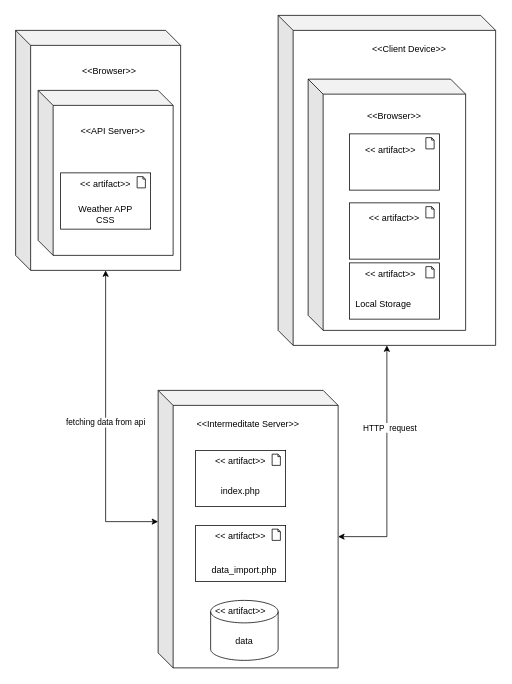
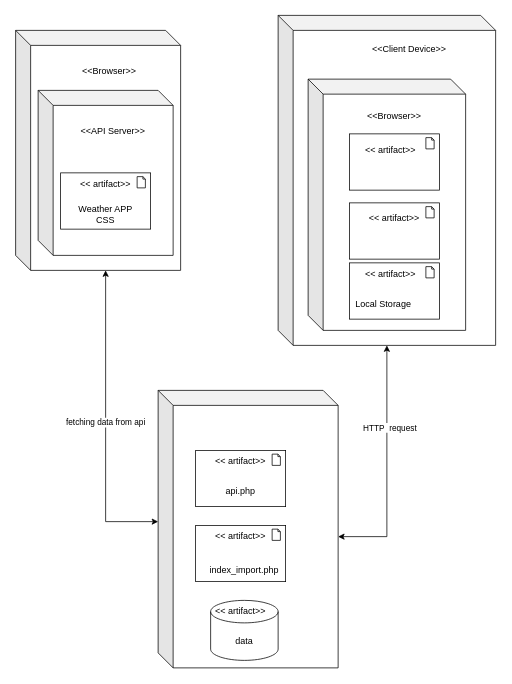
(248, 424) -> none
(240, 492) -> (240, 492)
(244, 570) -> (244, 570)
